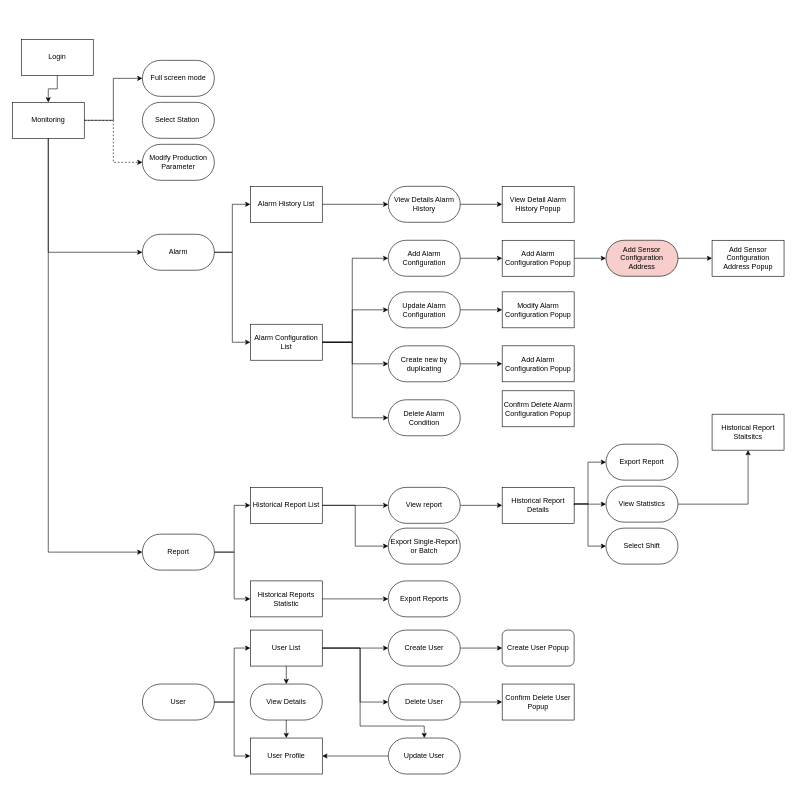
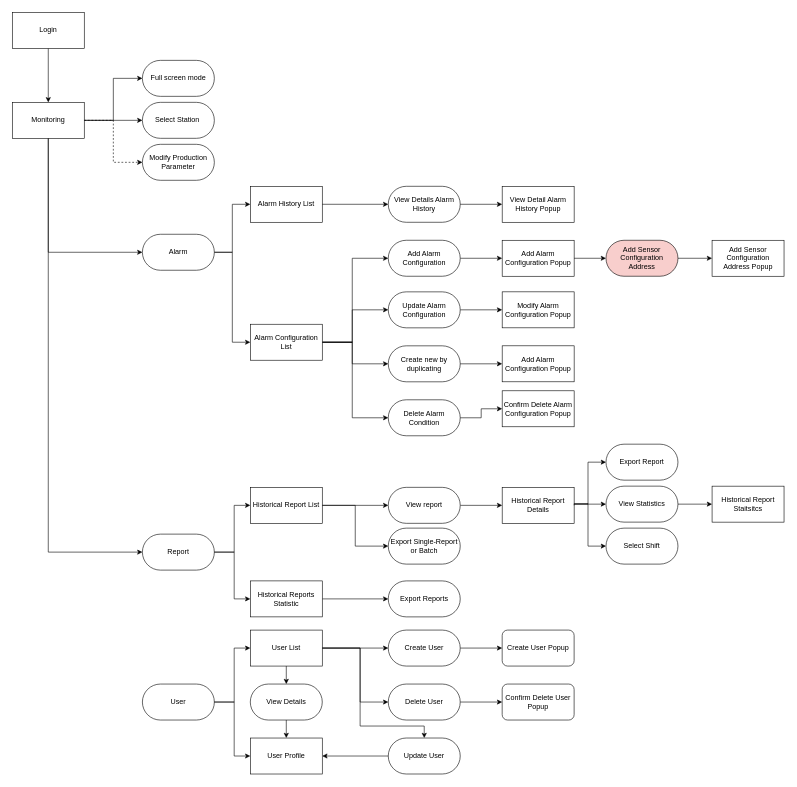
(57, 57) -> (48, 30)
none -> (137, 120)
none -> (481, 418)
(748, 432) -> (748, 504)
(538, 702) -> (538, 702)
